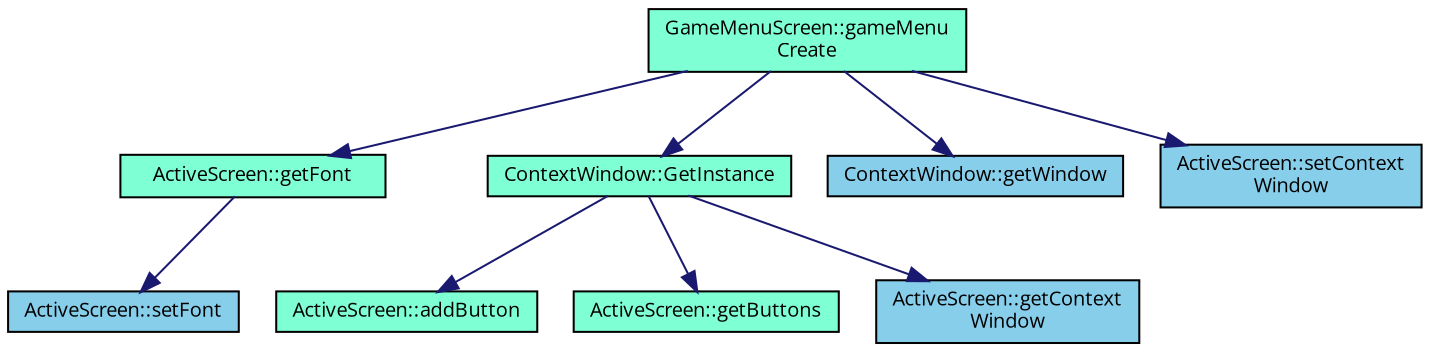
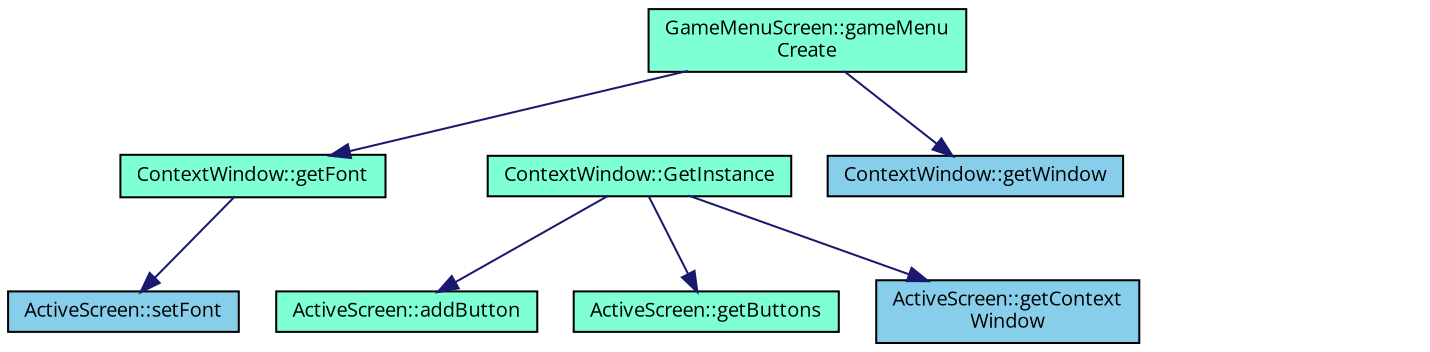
(724, 107) -> none
(253, 176) -> (253, 176)
(1291, 176) -> none
